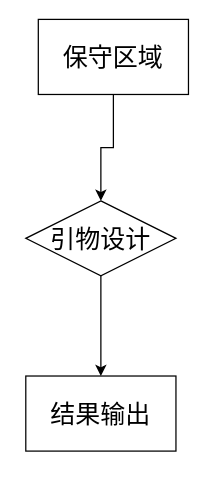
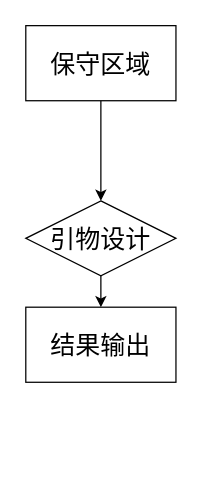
(113, 57) -> (101, 63)
(101, 413) -> (101, 344)
